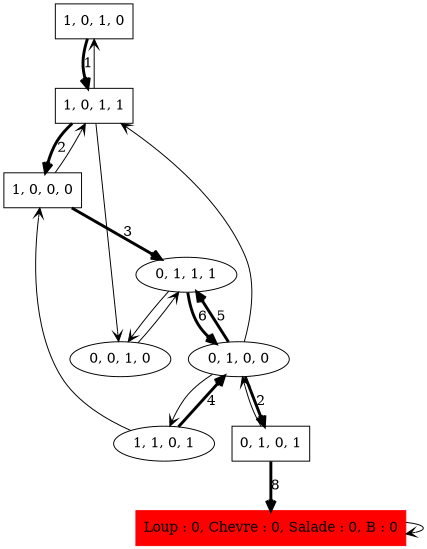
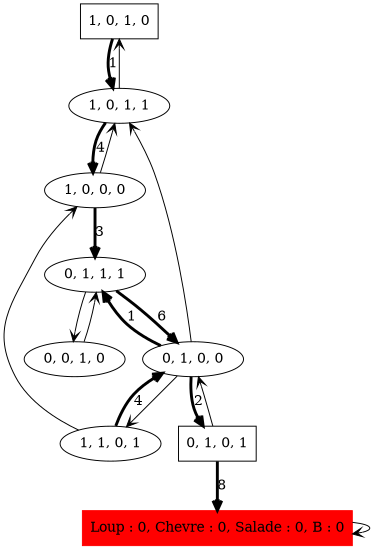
(94, 106) -> (119, 106)
(62, 148) -> (101, 148)
(43, 190) -> (95, 190)
(106, 217) -> none
(221, 317) -> (132, 317)
